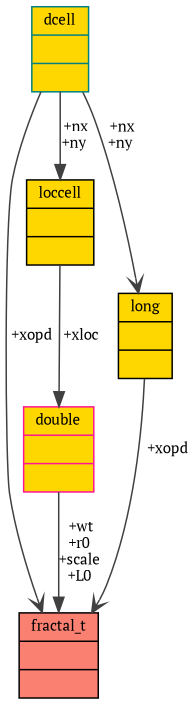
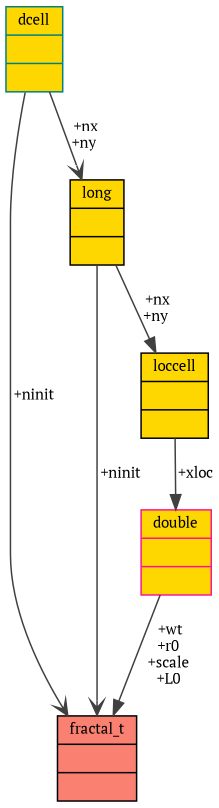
(60, 128) -> (133, 302)
(30, 336) -> (33, 396)
(166, 449) -> (119, 474)
